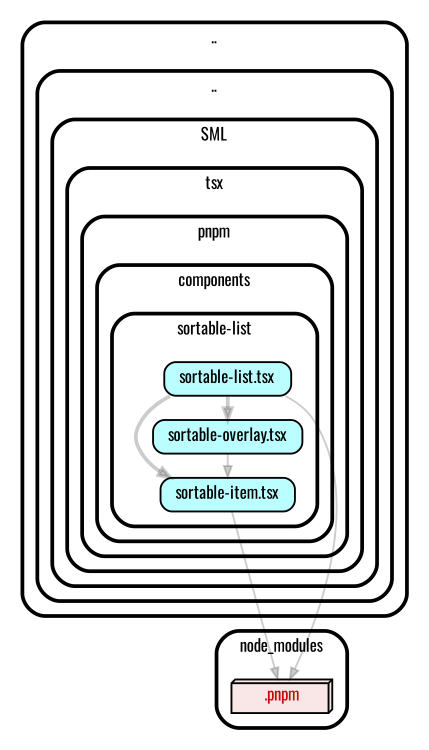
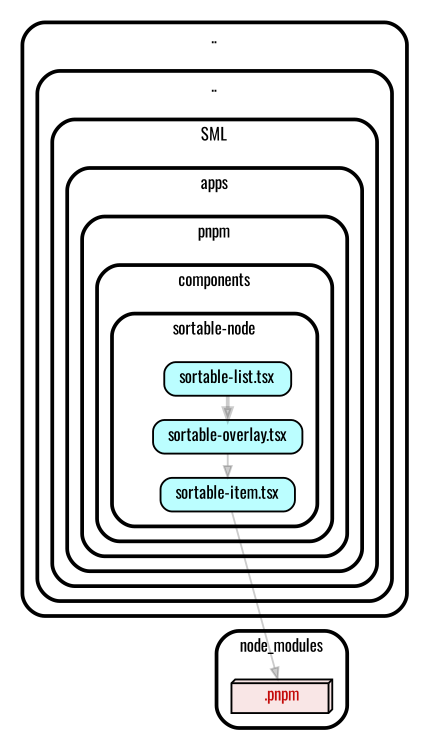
(215, 185) -> (215, 185)
(215, 330) -> (215, 330)
(137, 431) -> none
(336, 527) -> none
